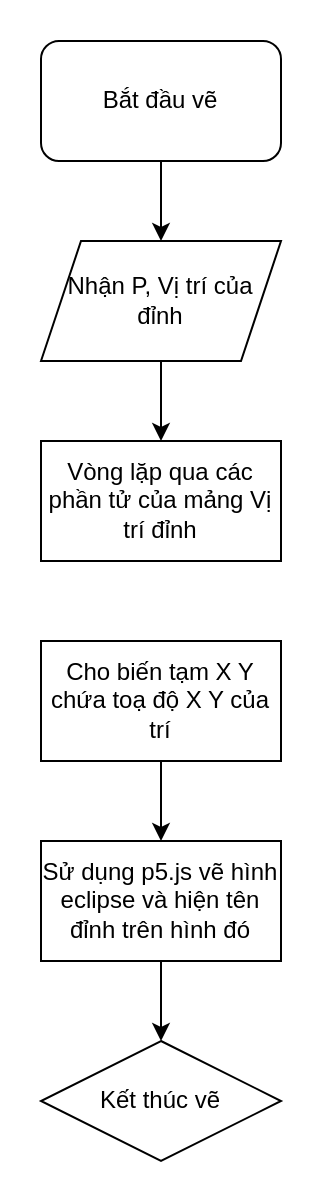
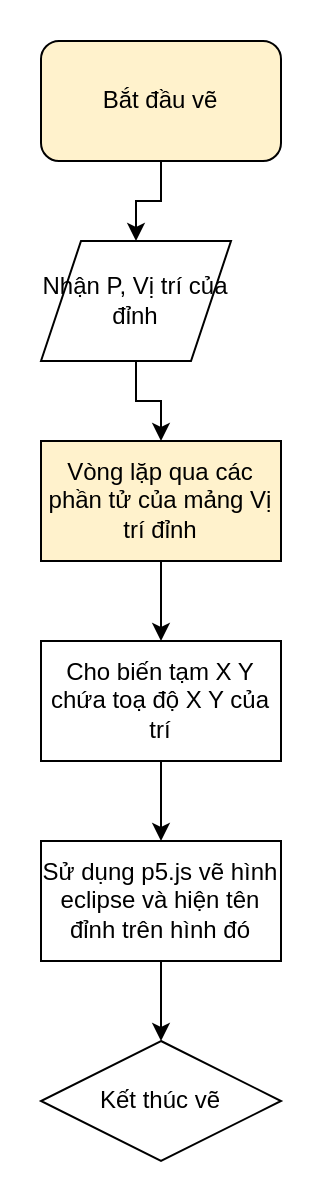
(161, 101) -> (161, 101)
(161, 301) -> (136, 301)
(161, 501) -> (161, 501)
none -> (161, 594)
